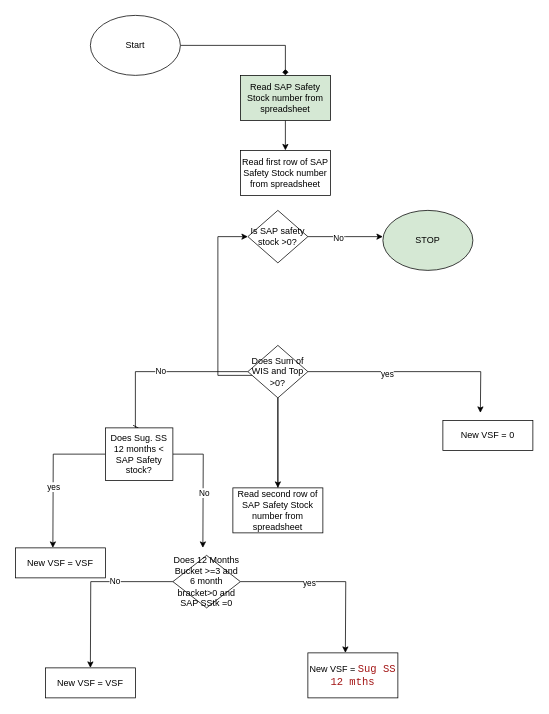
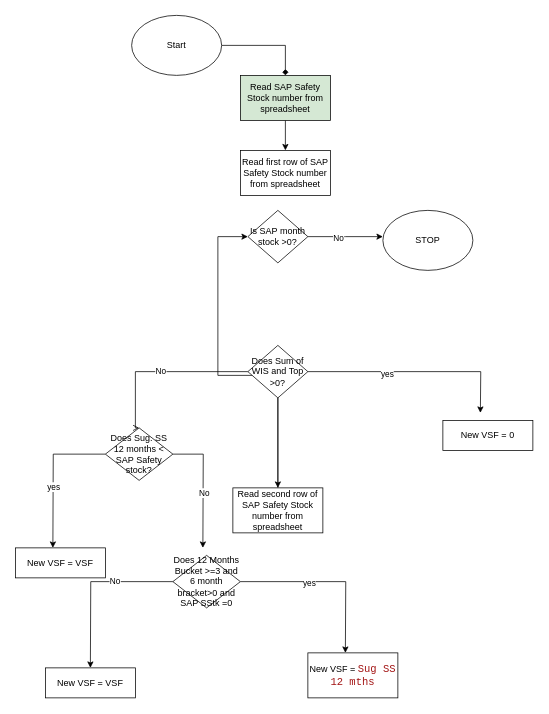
(135, 45) -> (177, 45)
(278, 237) -> (278, 237)
(428, 240) -> (428, 240)
(139, 454) -> (139, 454)
